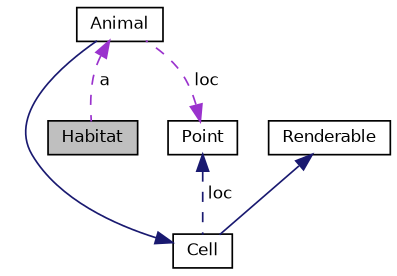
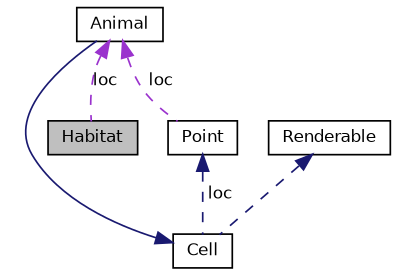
(177, 68) -> (147, 94)
(103, 81) -> (103, 81)
(259, 200) -> (259, 200)
